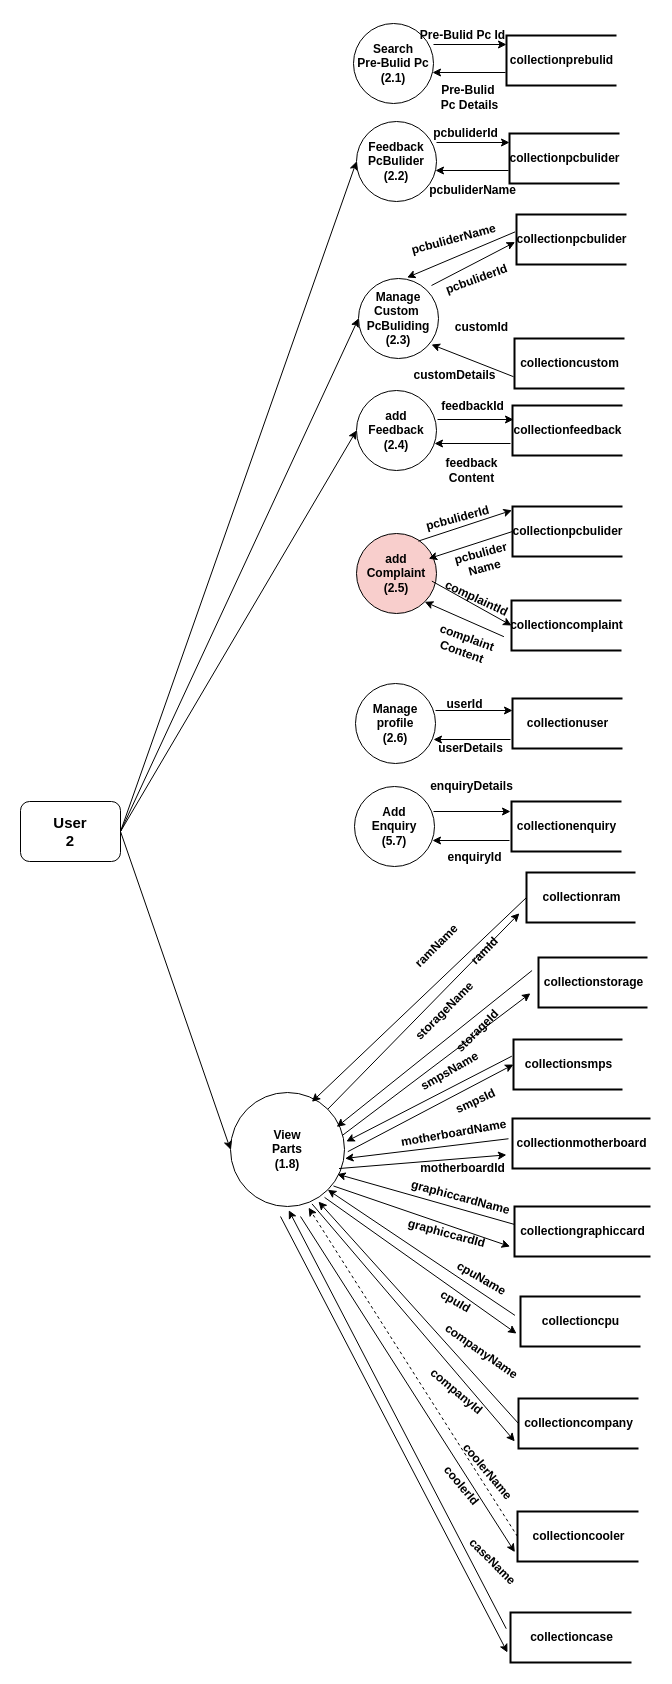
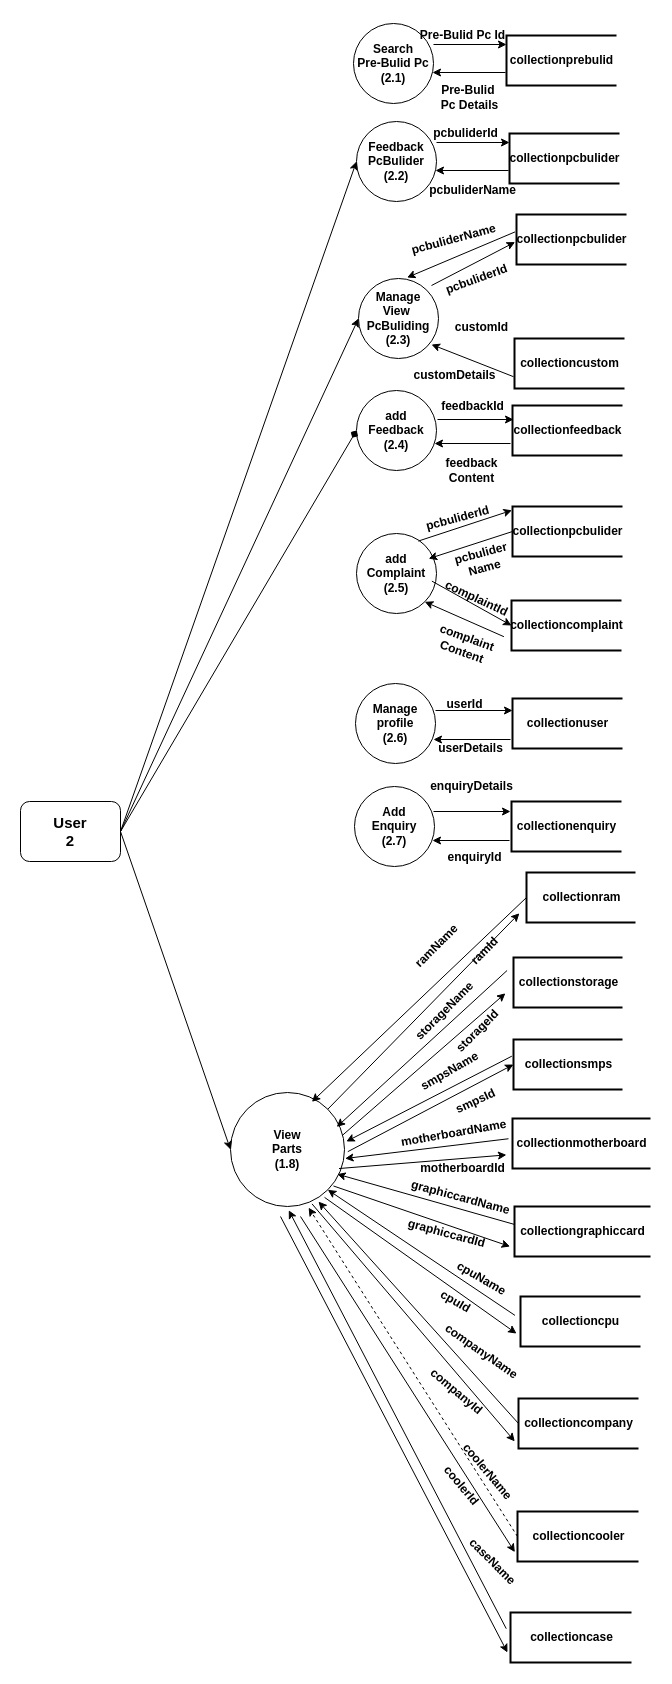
(399, 319) -> (399, 319)
(352, 438) -> (352, 438)
(397, 574) -> (397, 574)
(395, 827) -> (395, 827)
(593, 983) -> (568, 983)
